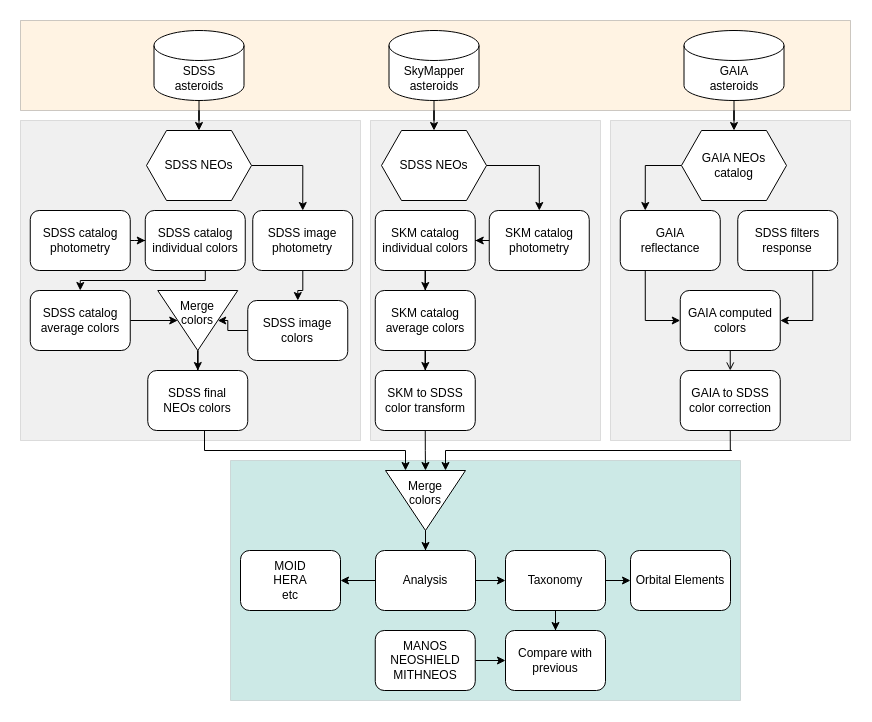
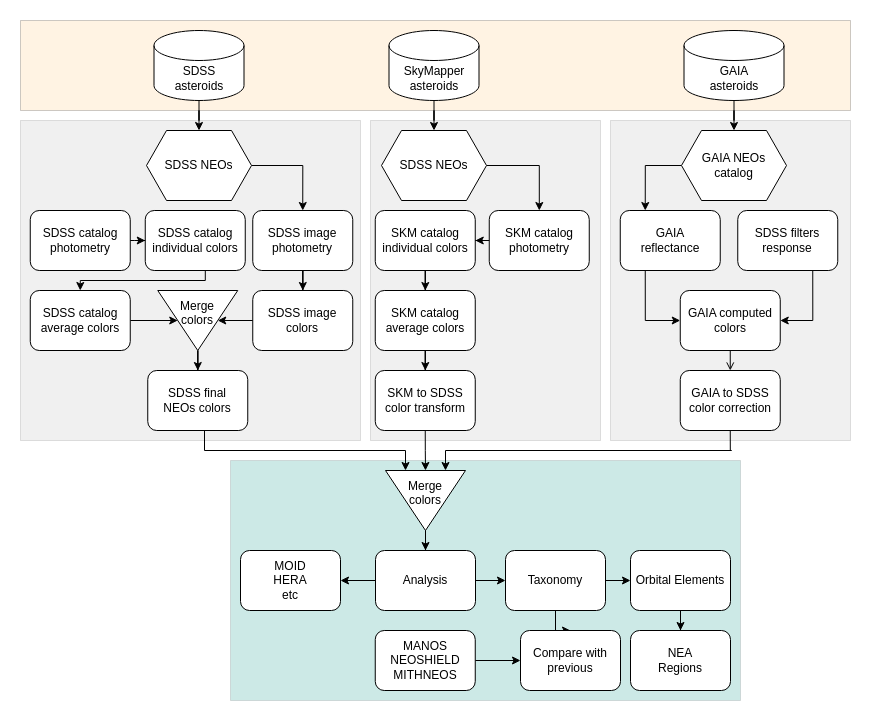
(298, 331) -> (303, 321)
none -> (681, 625)
(556, 661) -> (571, 661)
none -> (681, 661)
